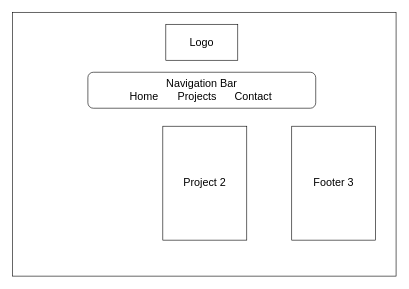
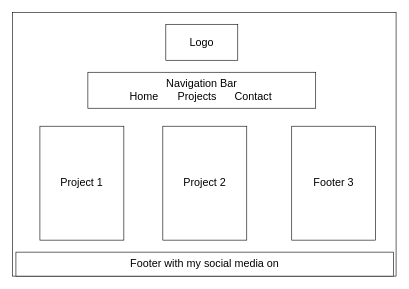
(202, 90) -> (202, 90)
none -> (82, 183)
none -> (205, 264)
